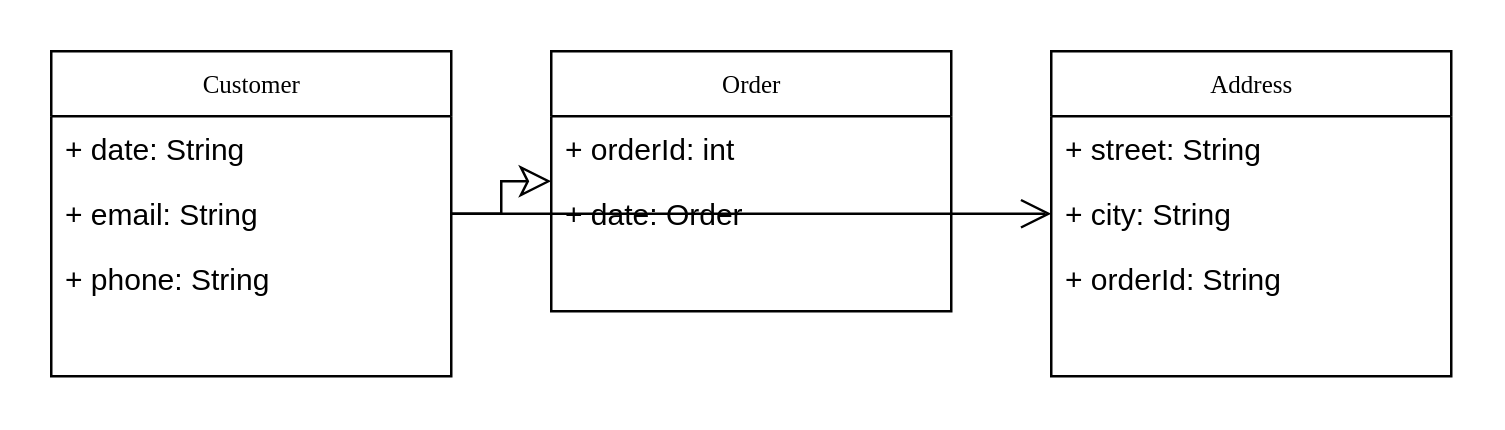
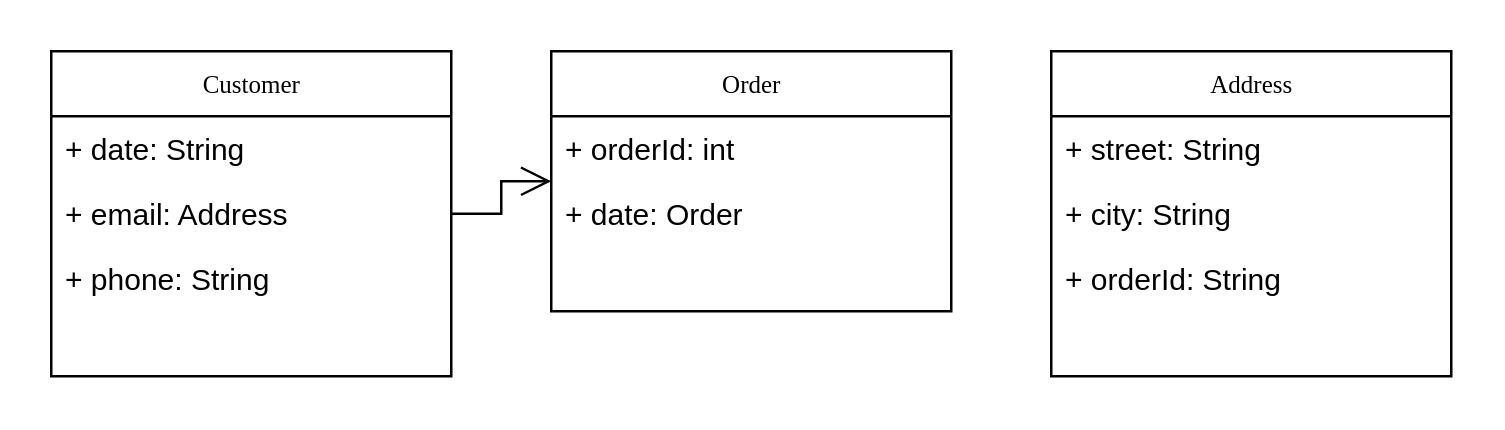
(525, 181) -> (535, 181)
(773, 214) -> none
(169, 217) -> (181, 217)
